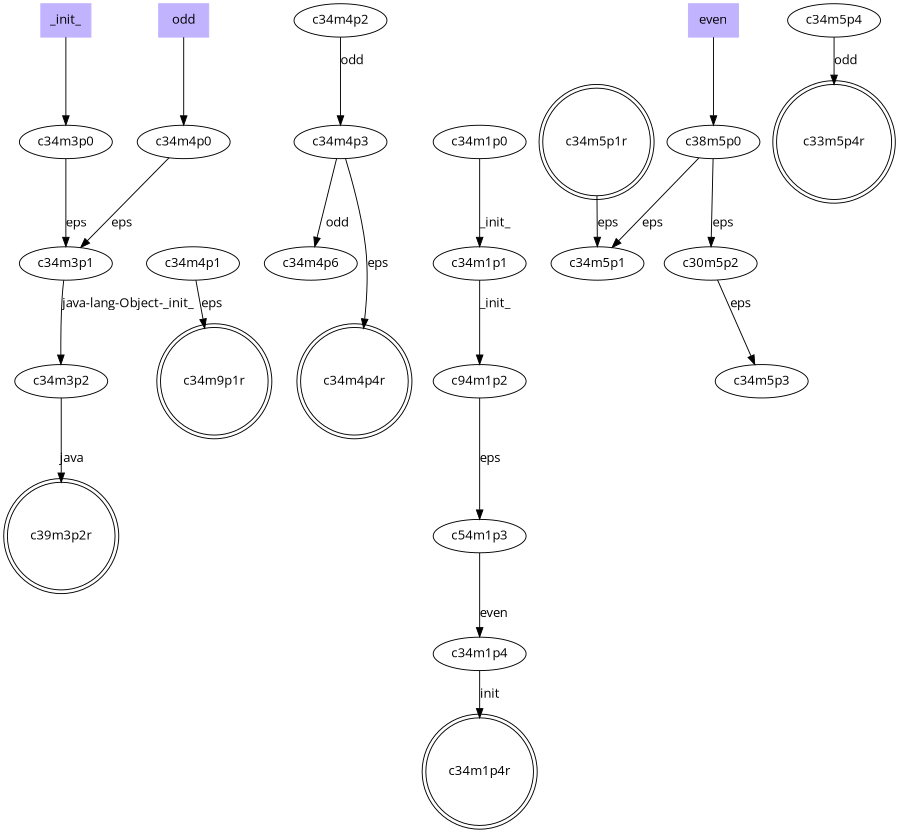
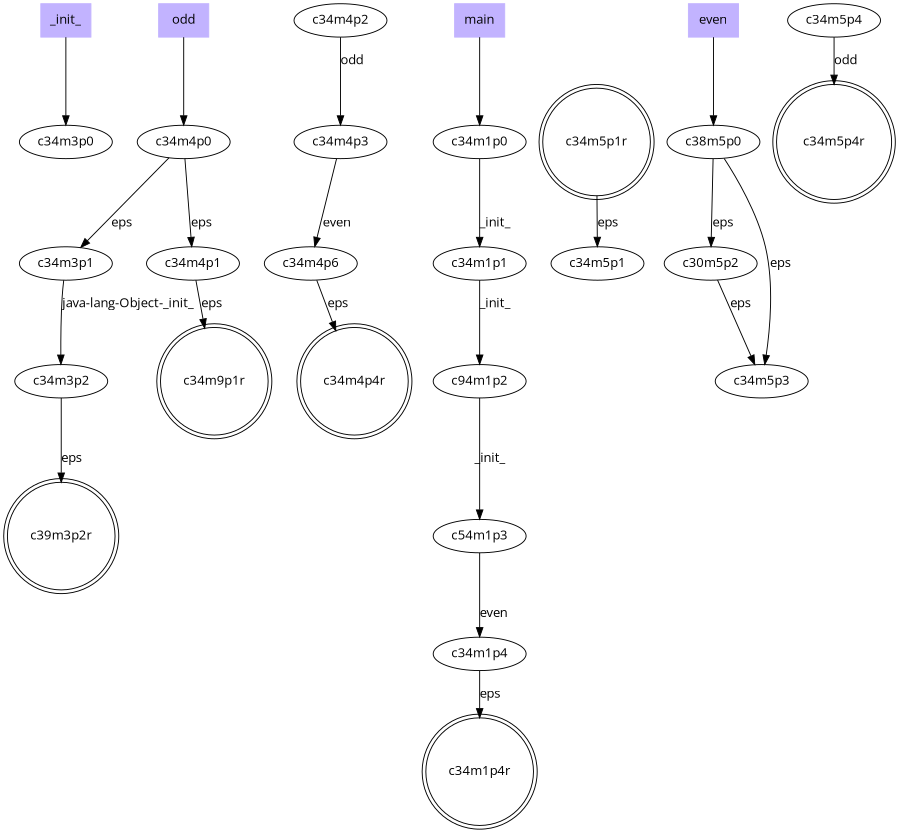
none -> (480, 20)
(834, 142) -> (834, 142)
(66, 198) -> none
none -> (188, 198)
(659, 199) -> (766, 252)
(337, 223) -> (337, 223)
(364, 238) -> (325, 301)
(72, 459) -> (72, 459)
(490, 459) -> (490, 459)
(490, 694) -> (490, 694)
